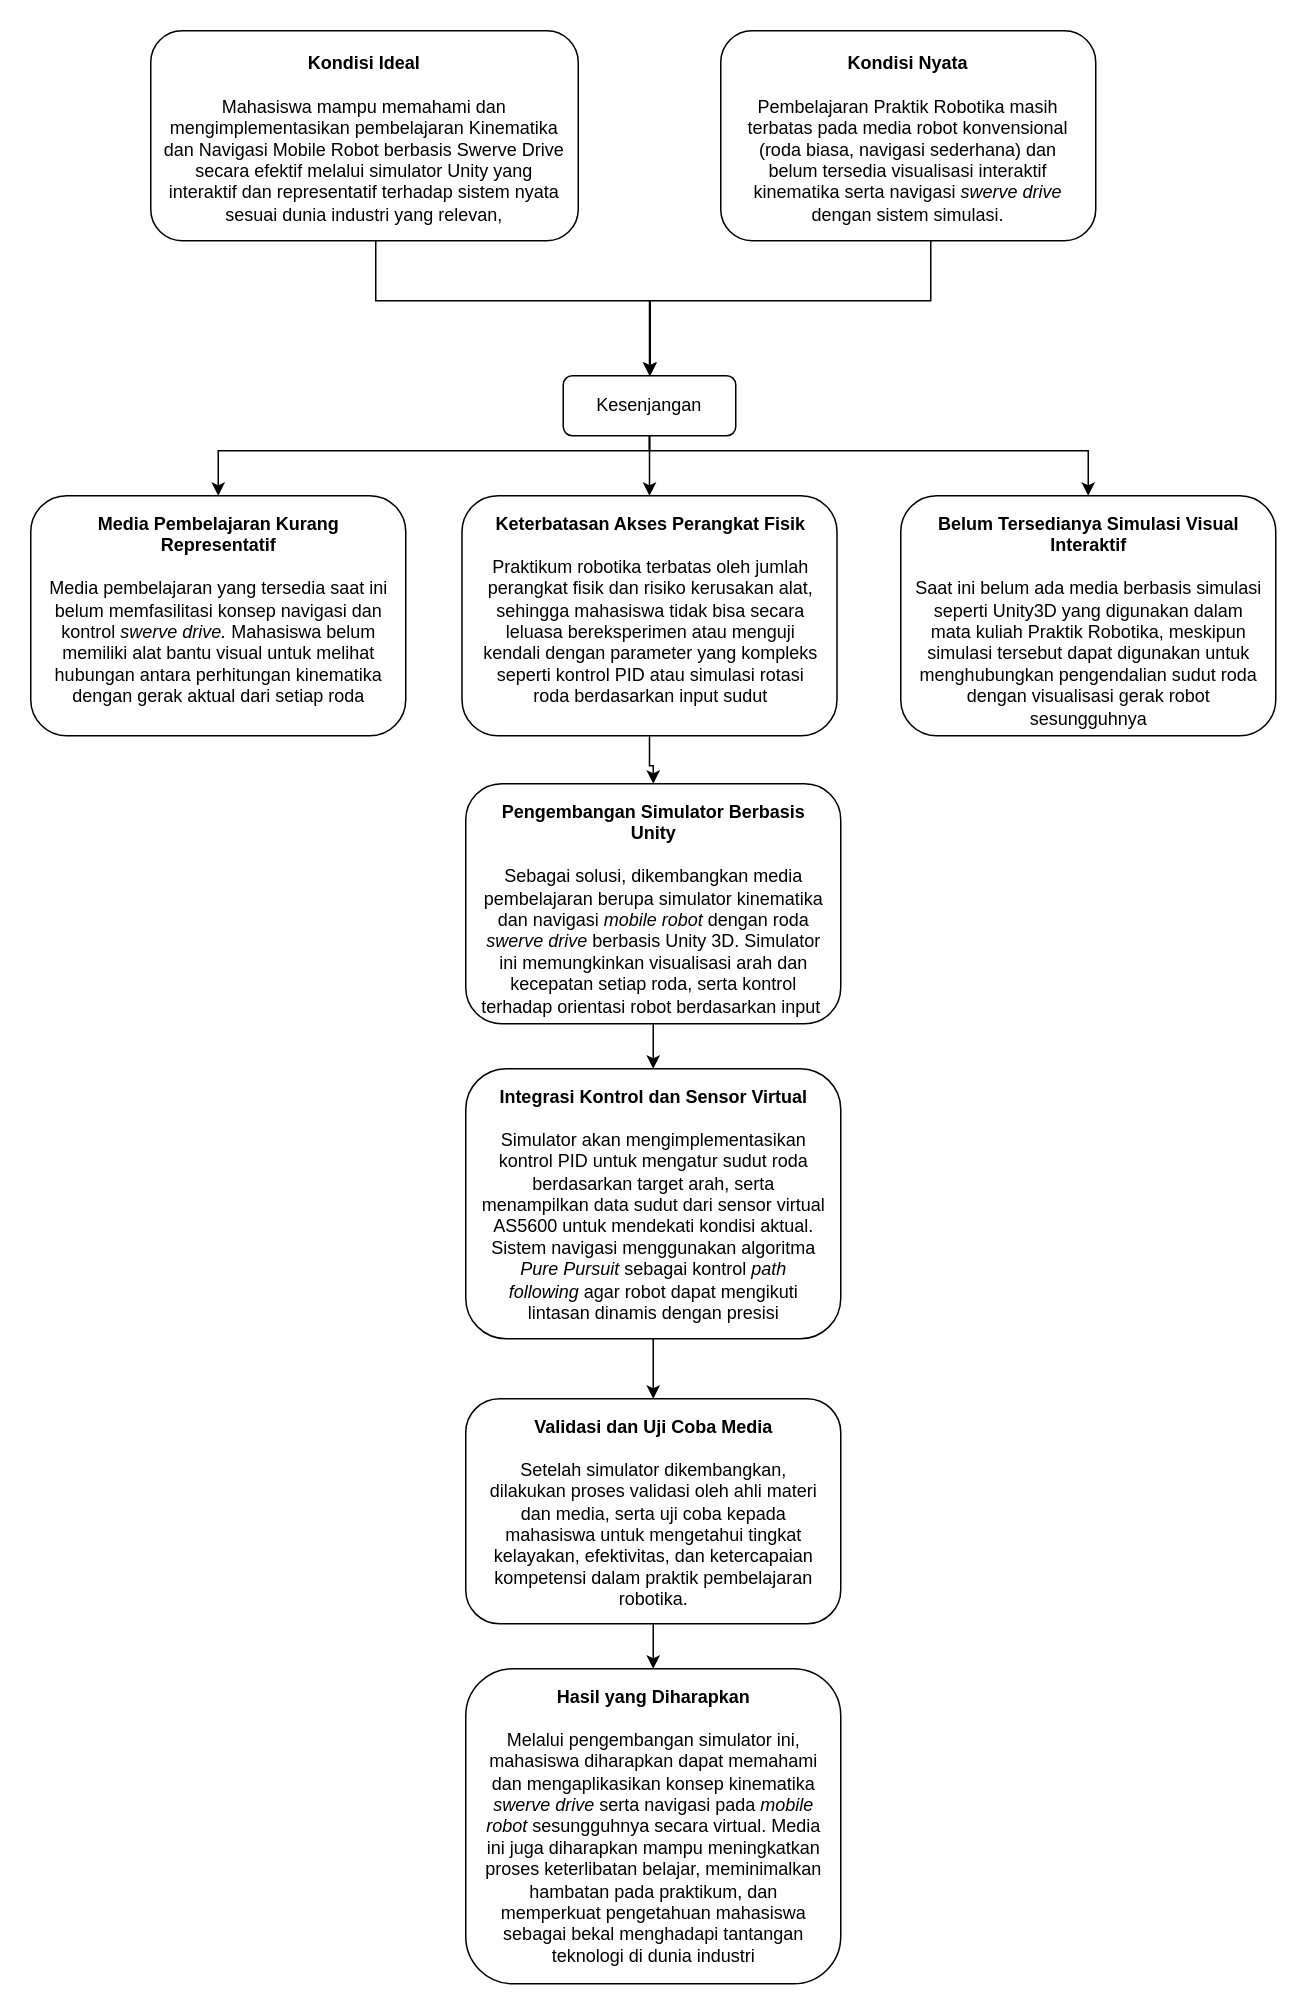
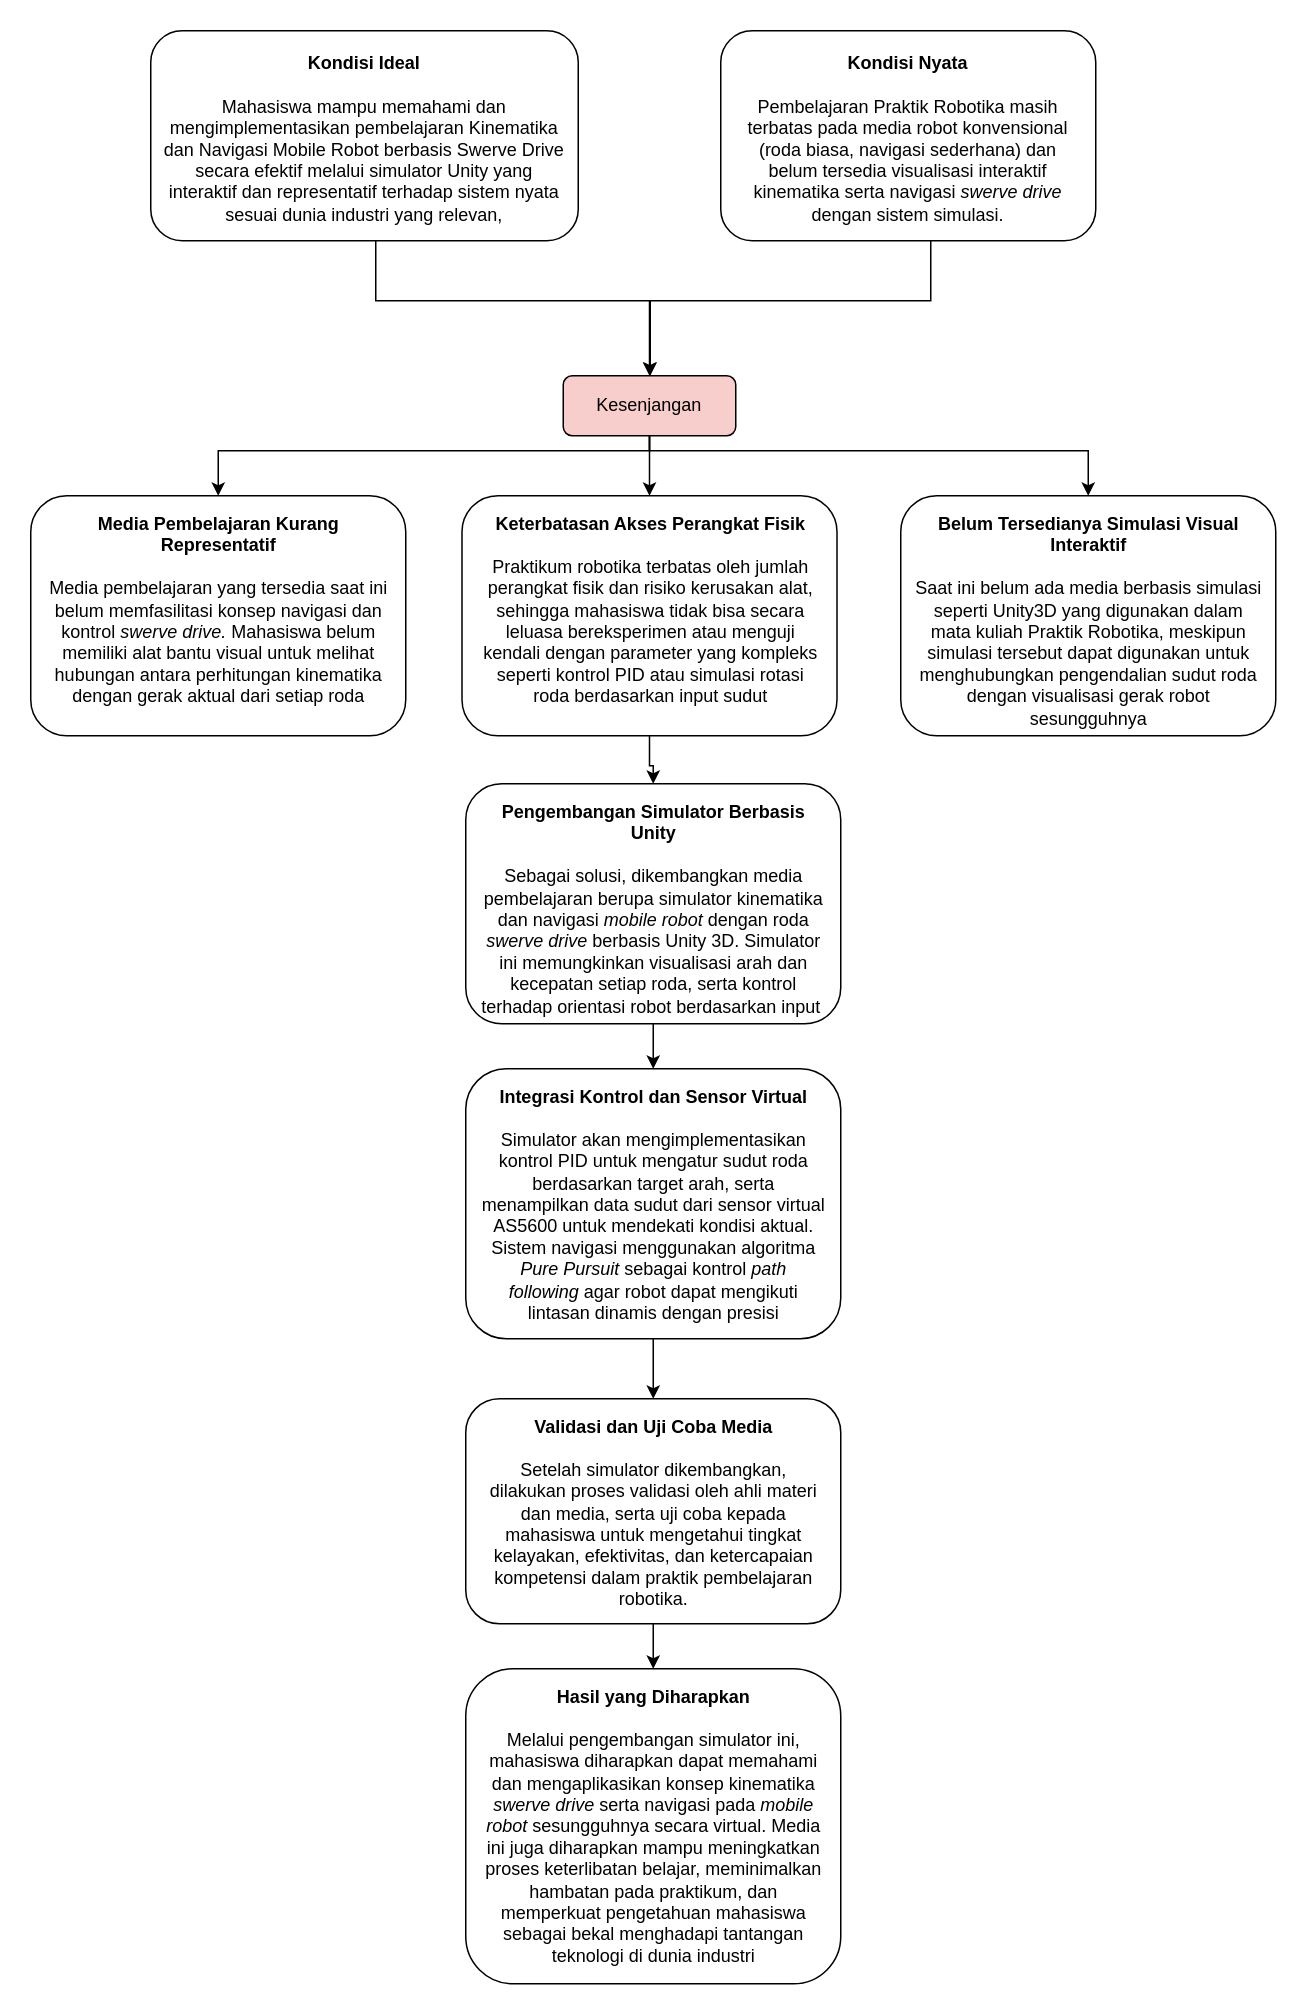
(650, 406) -> (650, 406)
